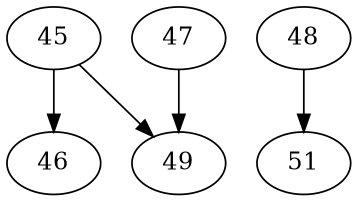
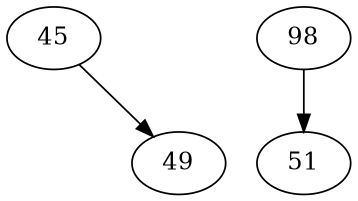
(179, 38) -> none
(304, 38) -> (304, 38)
(54, 163) -> none
